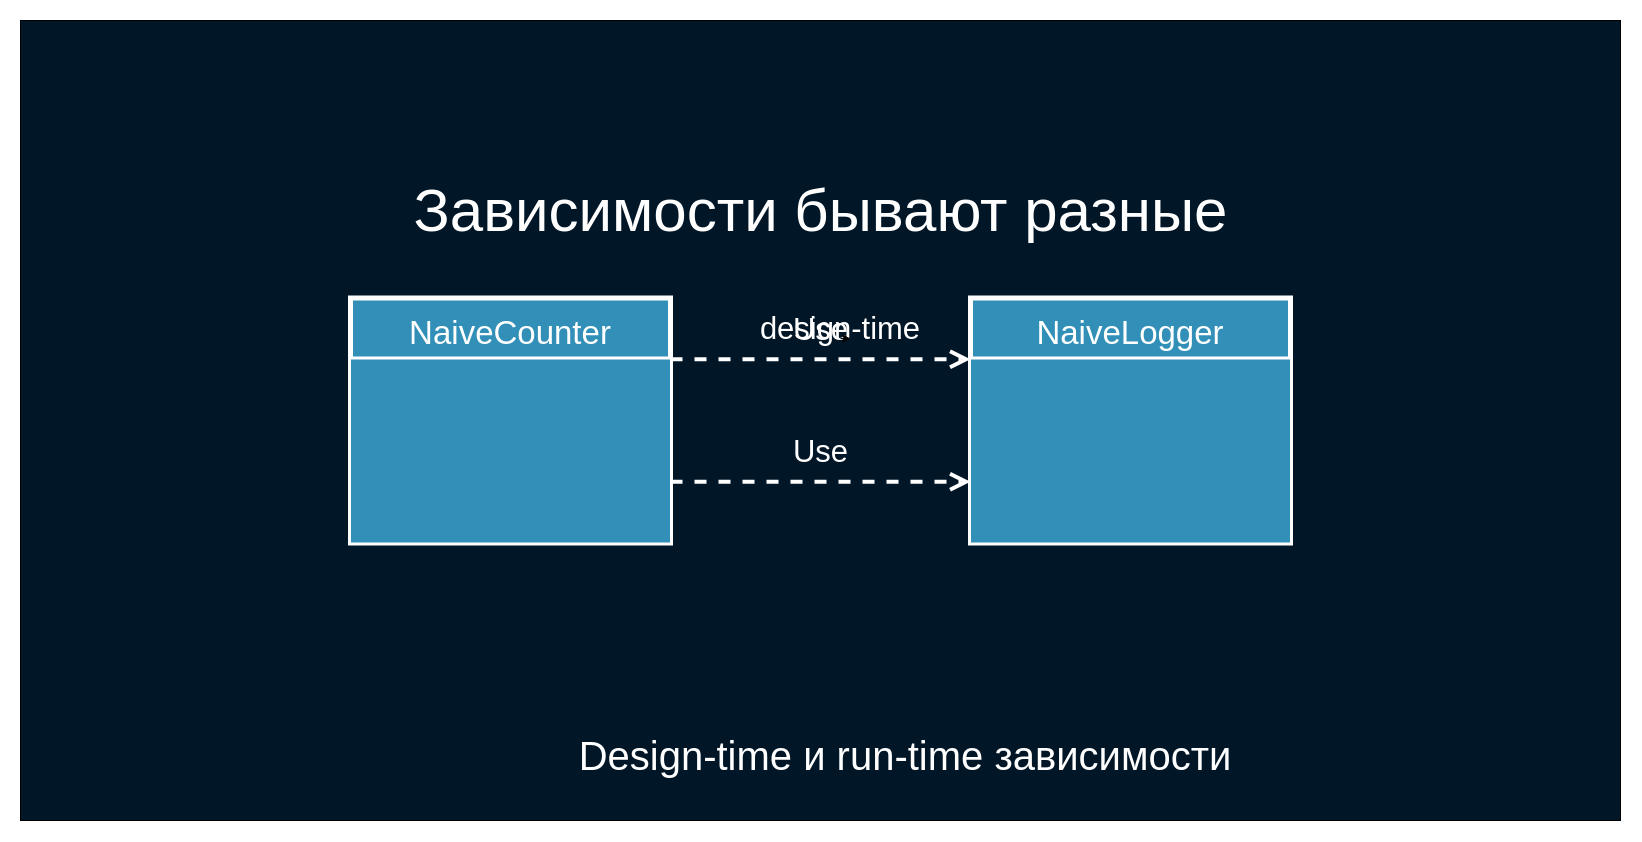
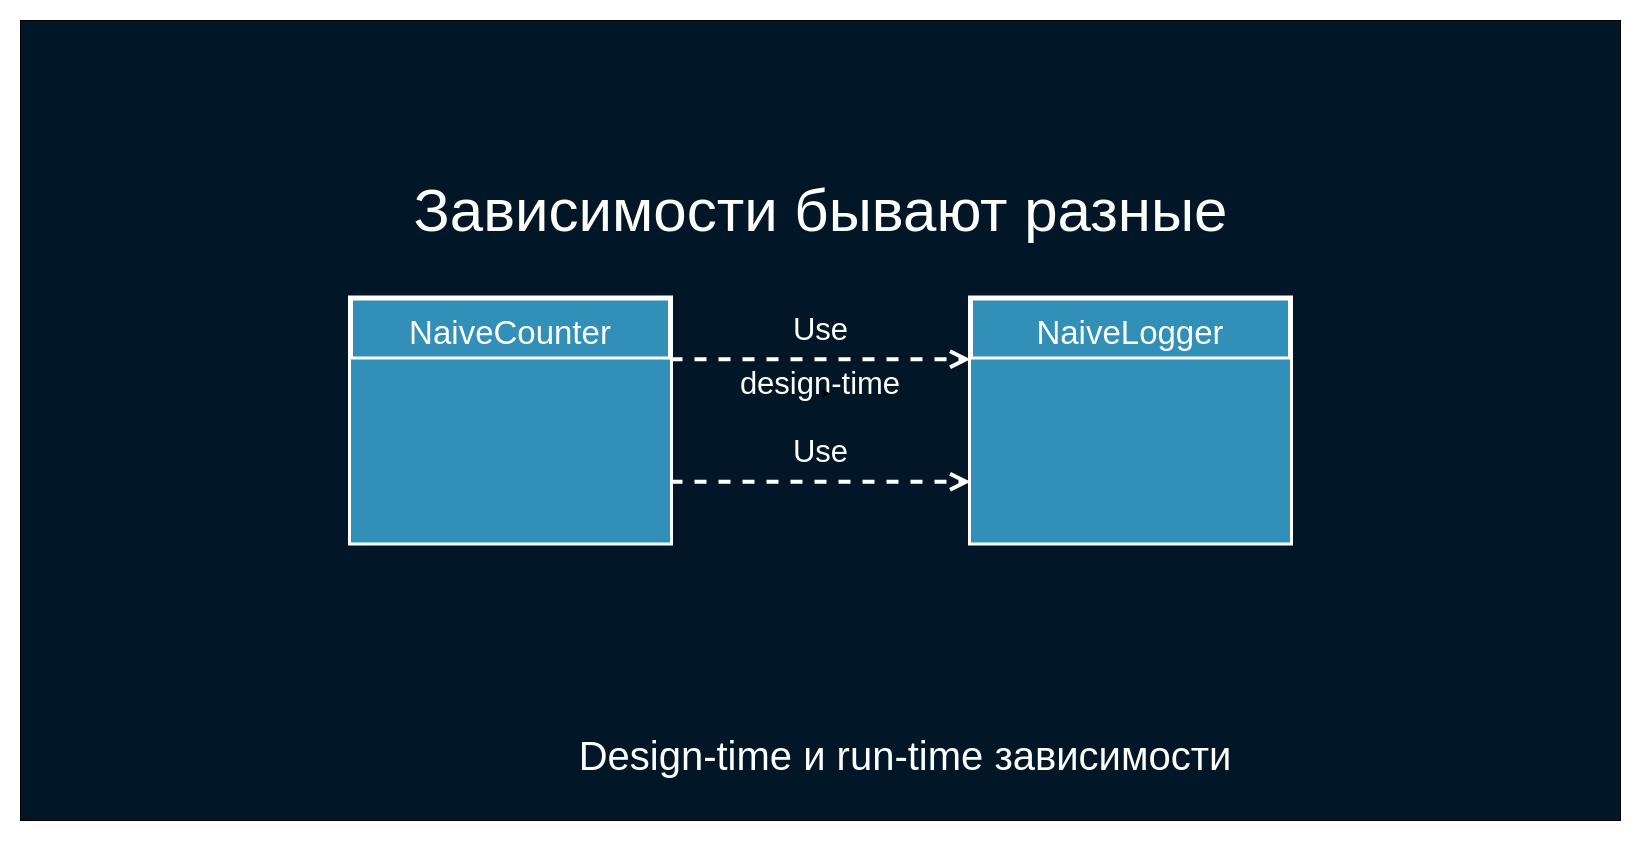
(841, 329) -> (821, 384)
